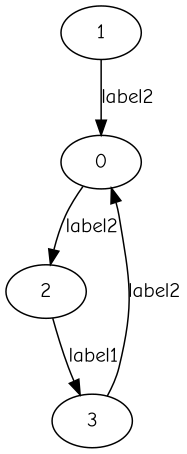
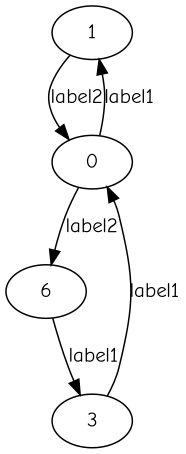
none -> (104, 105)
(46, 292) -> (46, 292)
(155, 292) -> (155, 292)
